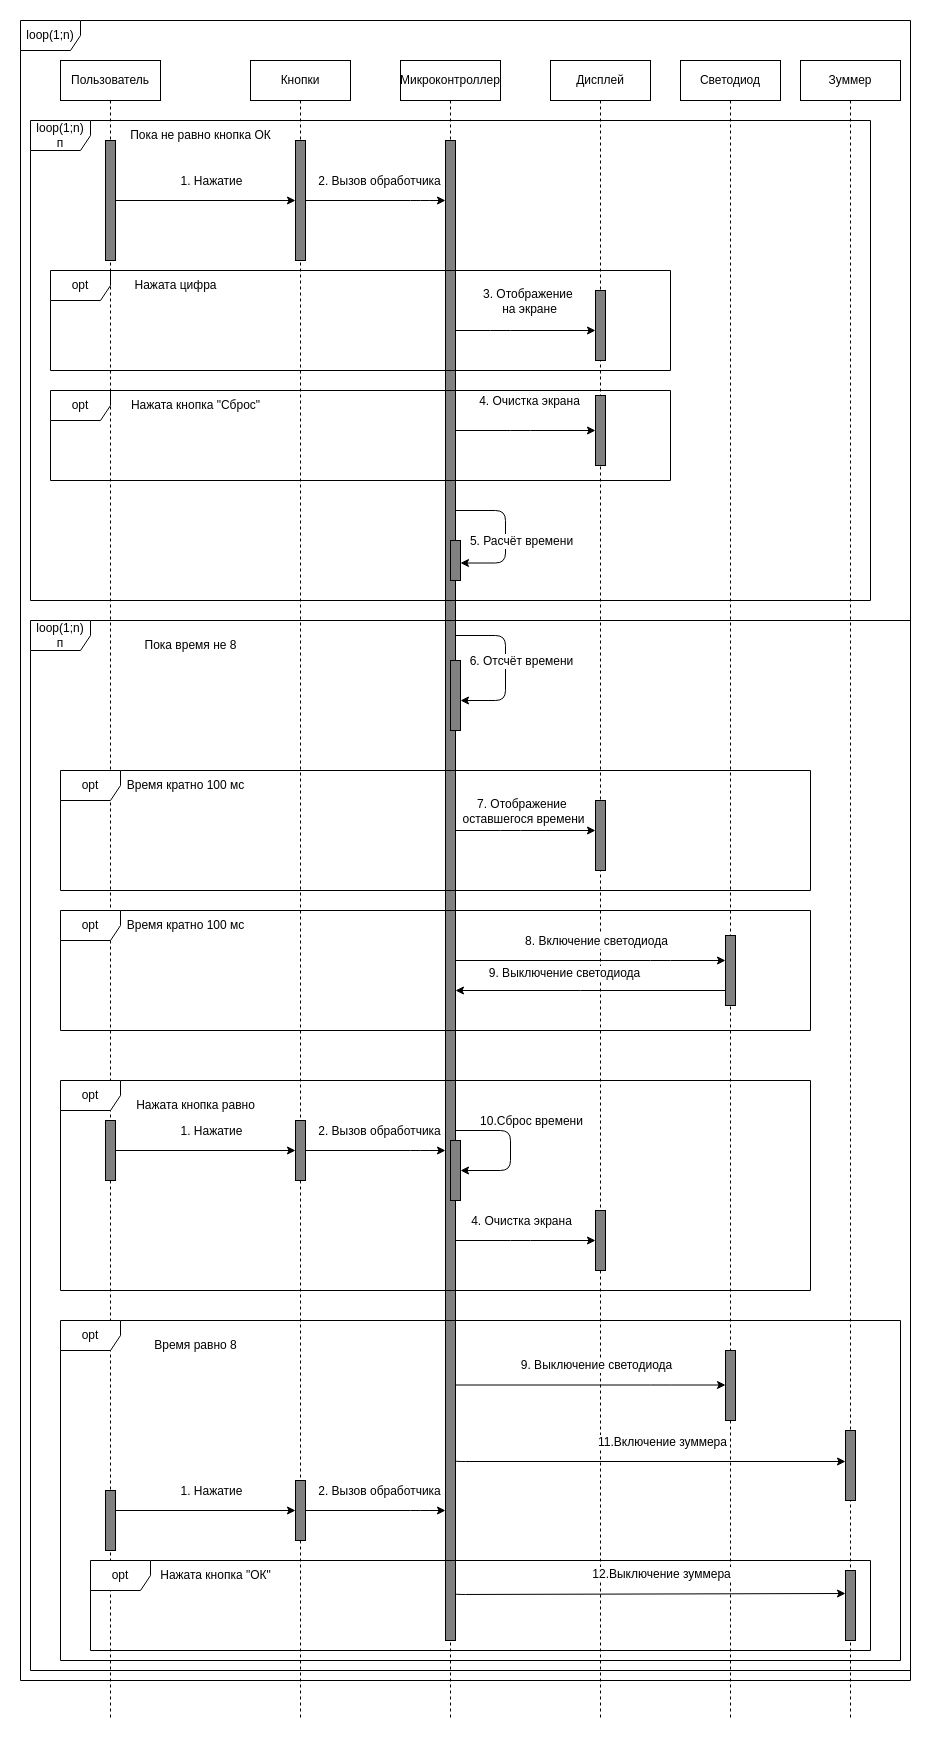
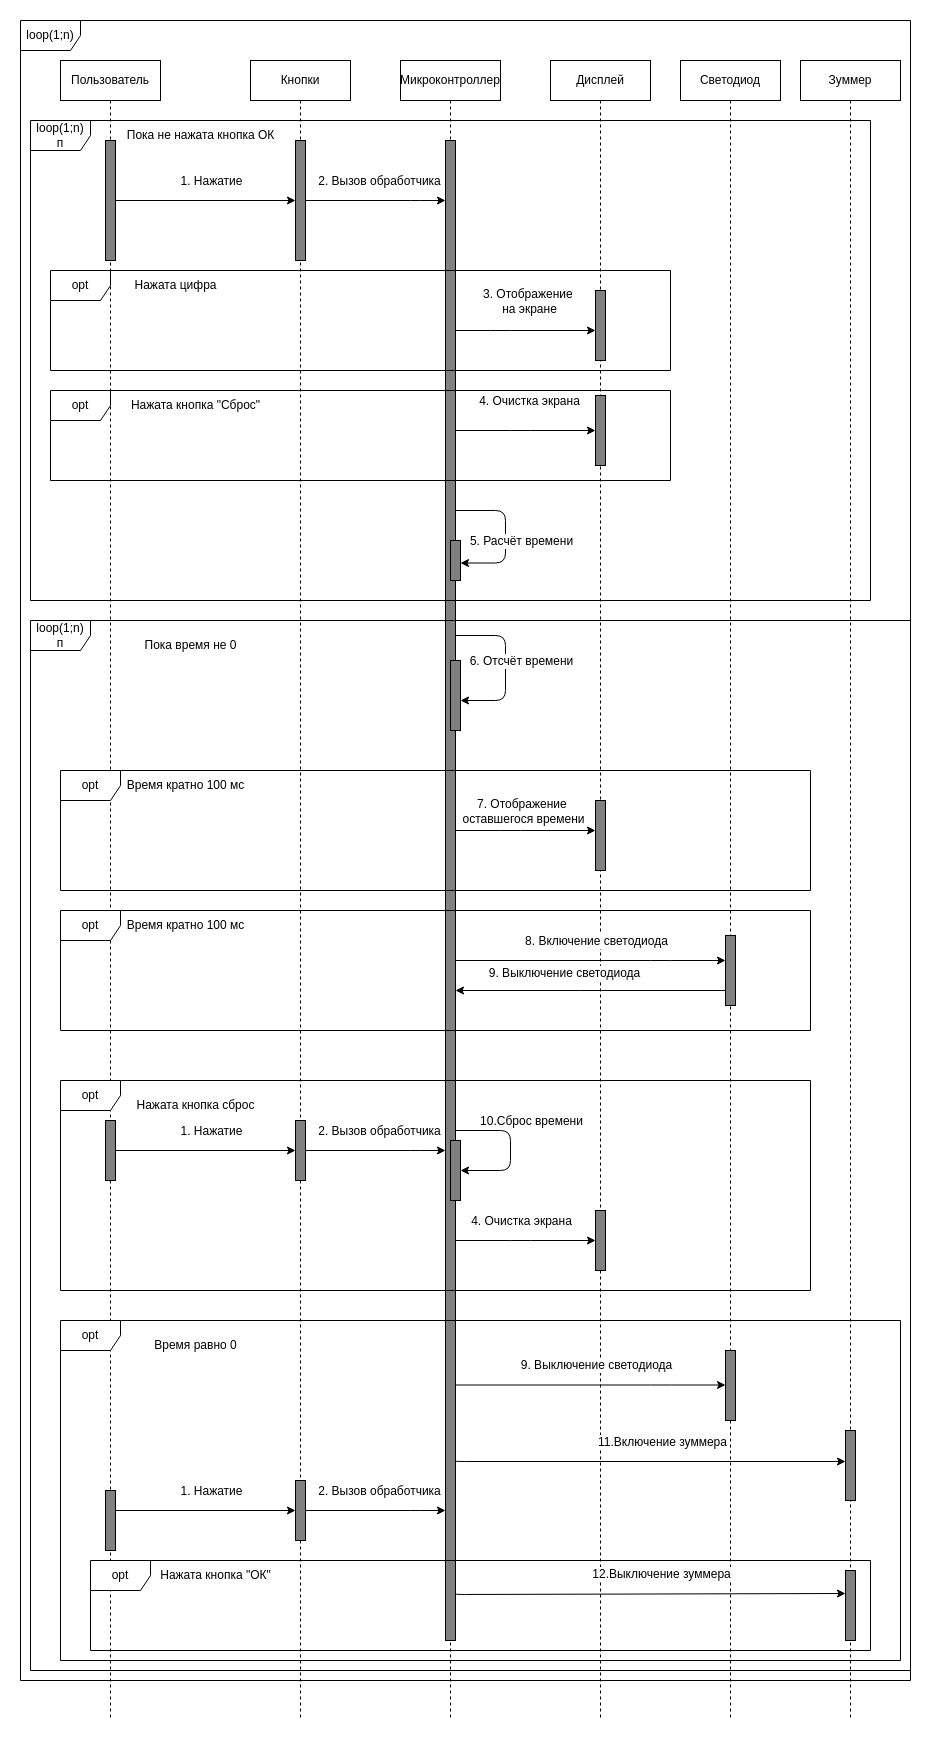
(201, 136) -> (201, 136)
(191, 646) -> (191, 646)
(196, 1106) -> (196, 1106)
(196, 1346) -> (196, 1346)
